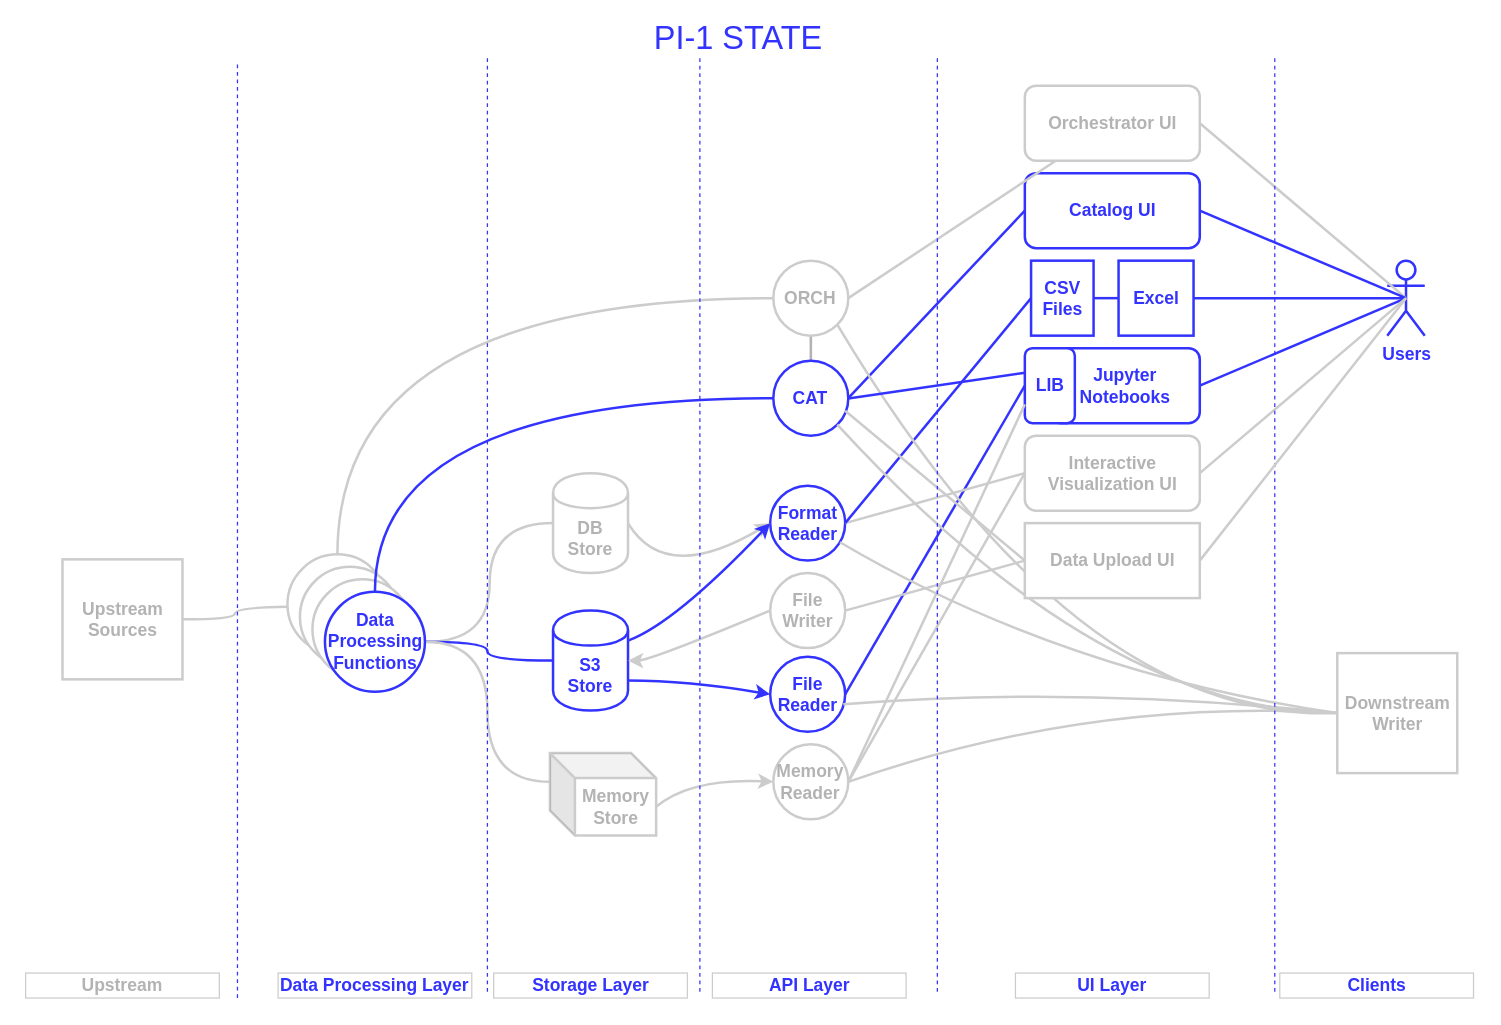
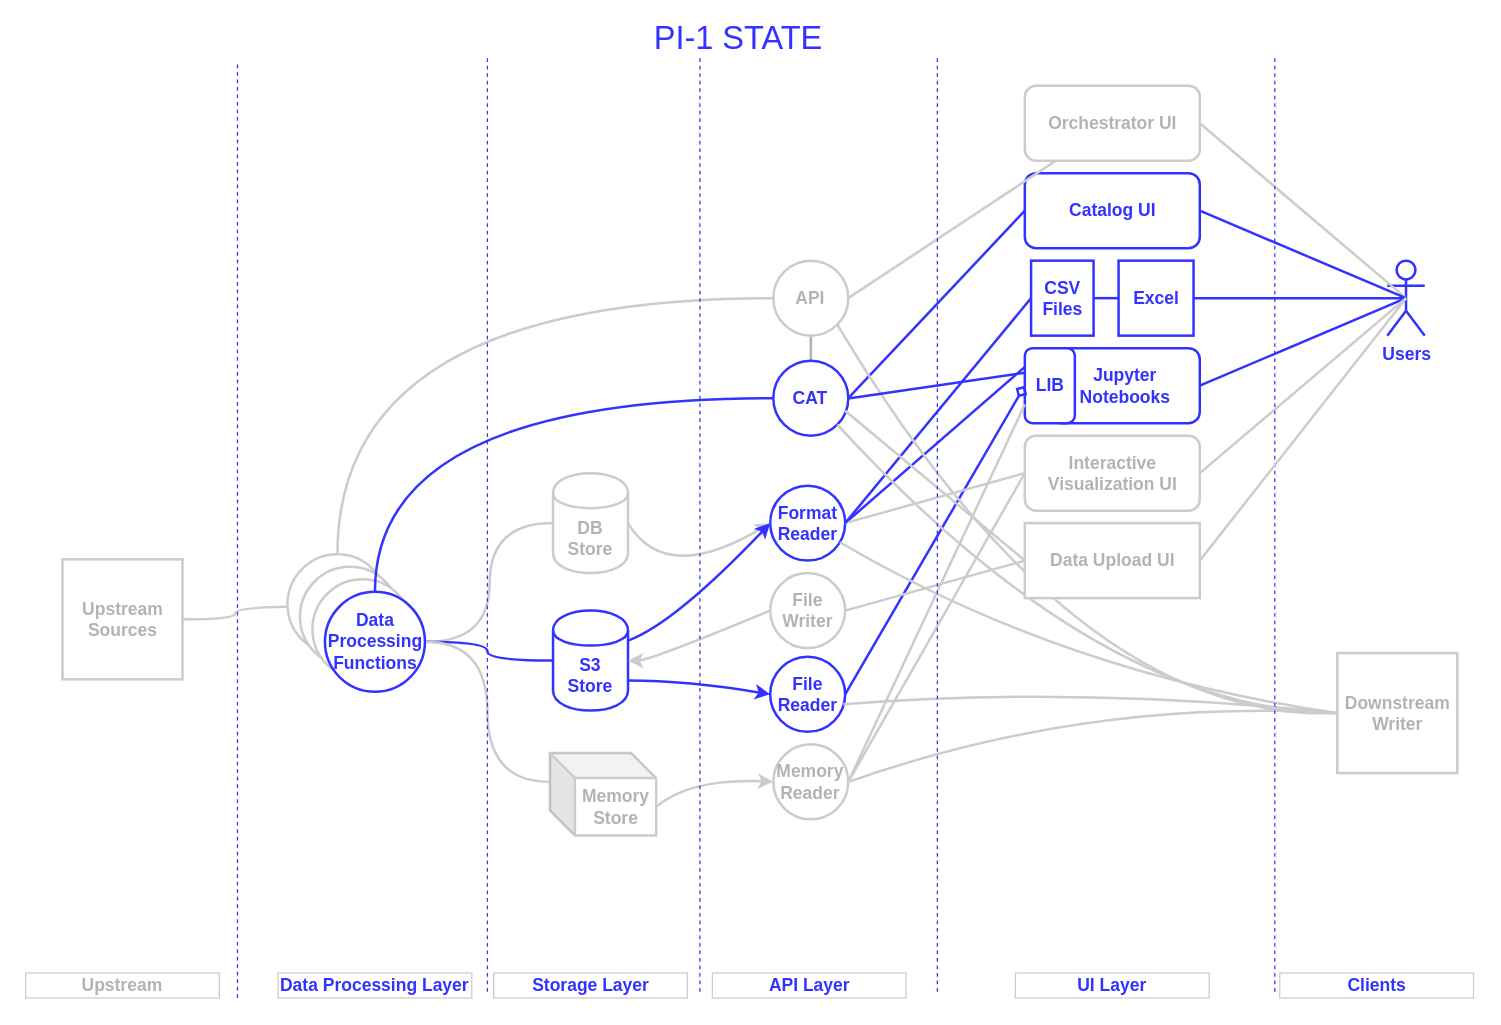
(811, 298) -> (811, 298)
(1021, 393) -> (1018, 398)
none -> (939, 442)
